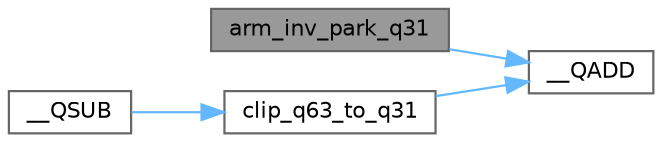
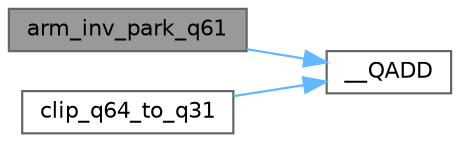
(330, 30) -> (128, 30)
(70, 112) -> none
(330, 112) -> (128, 112)
